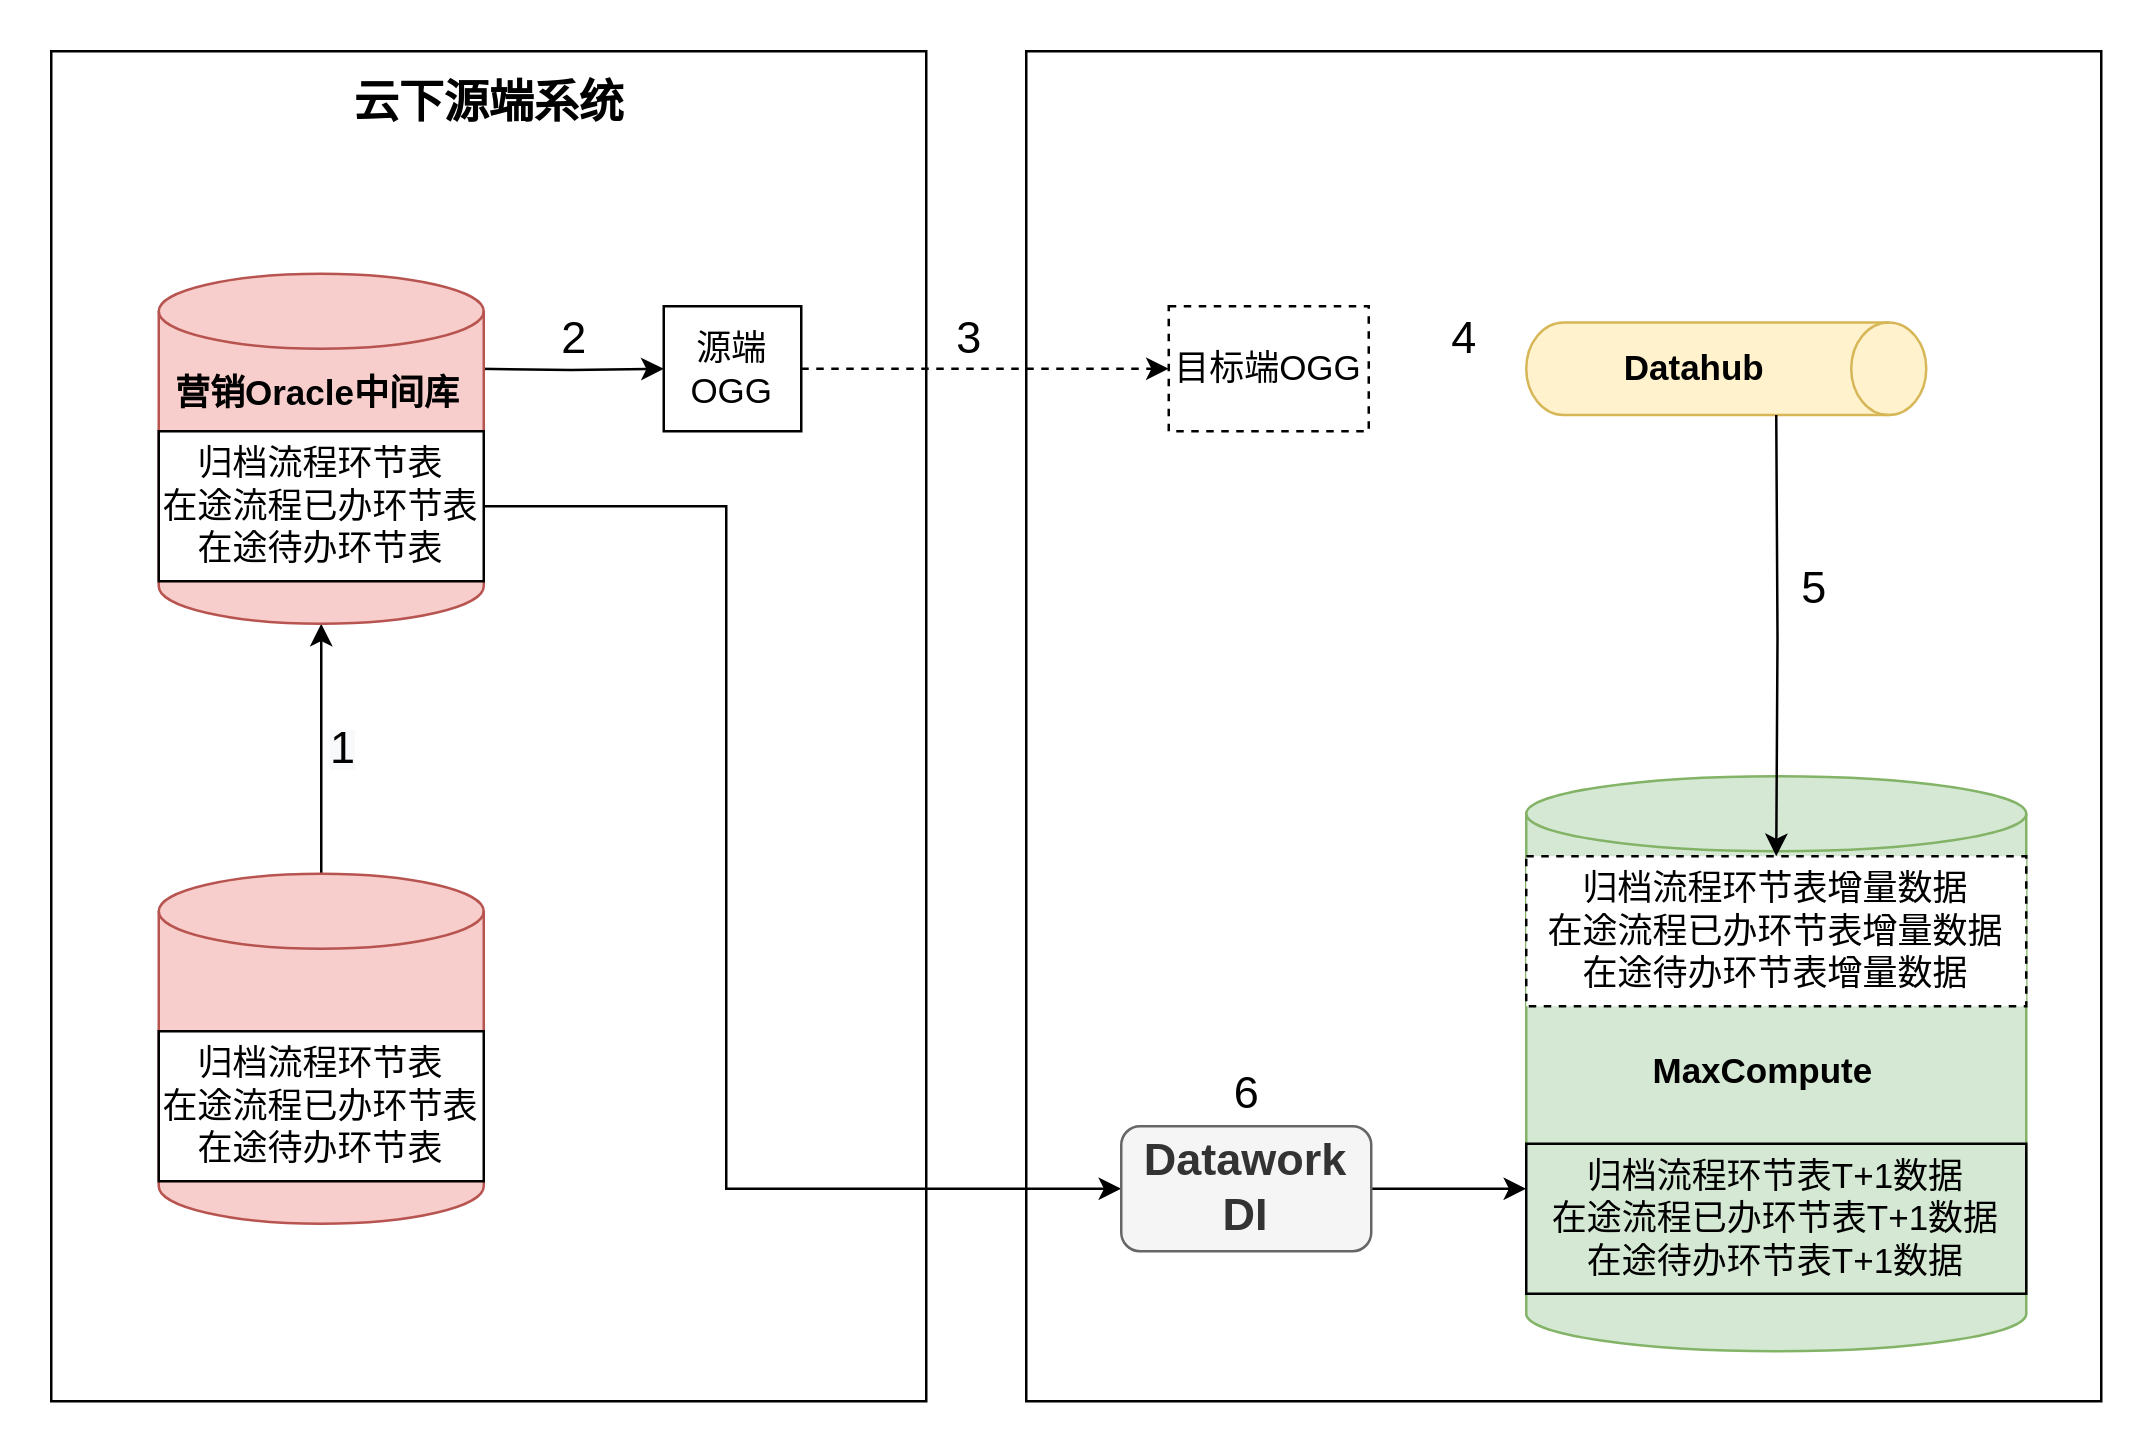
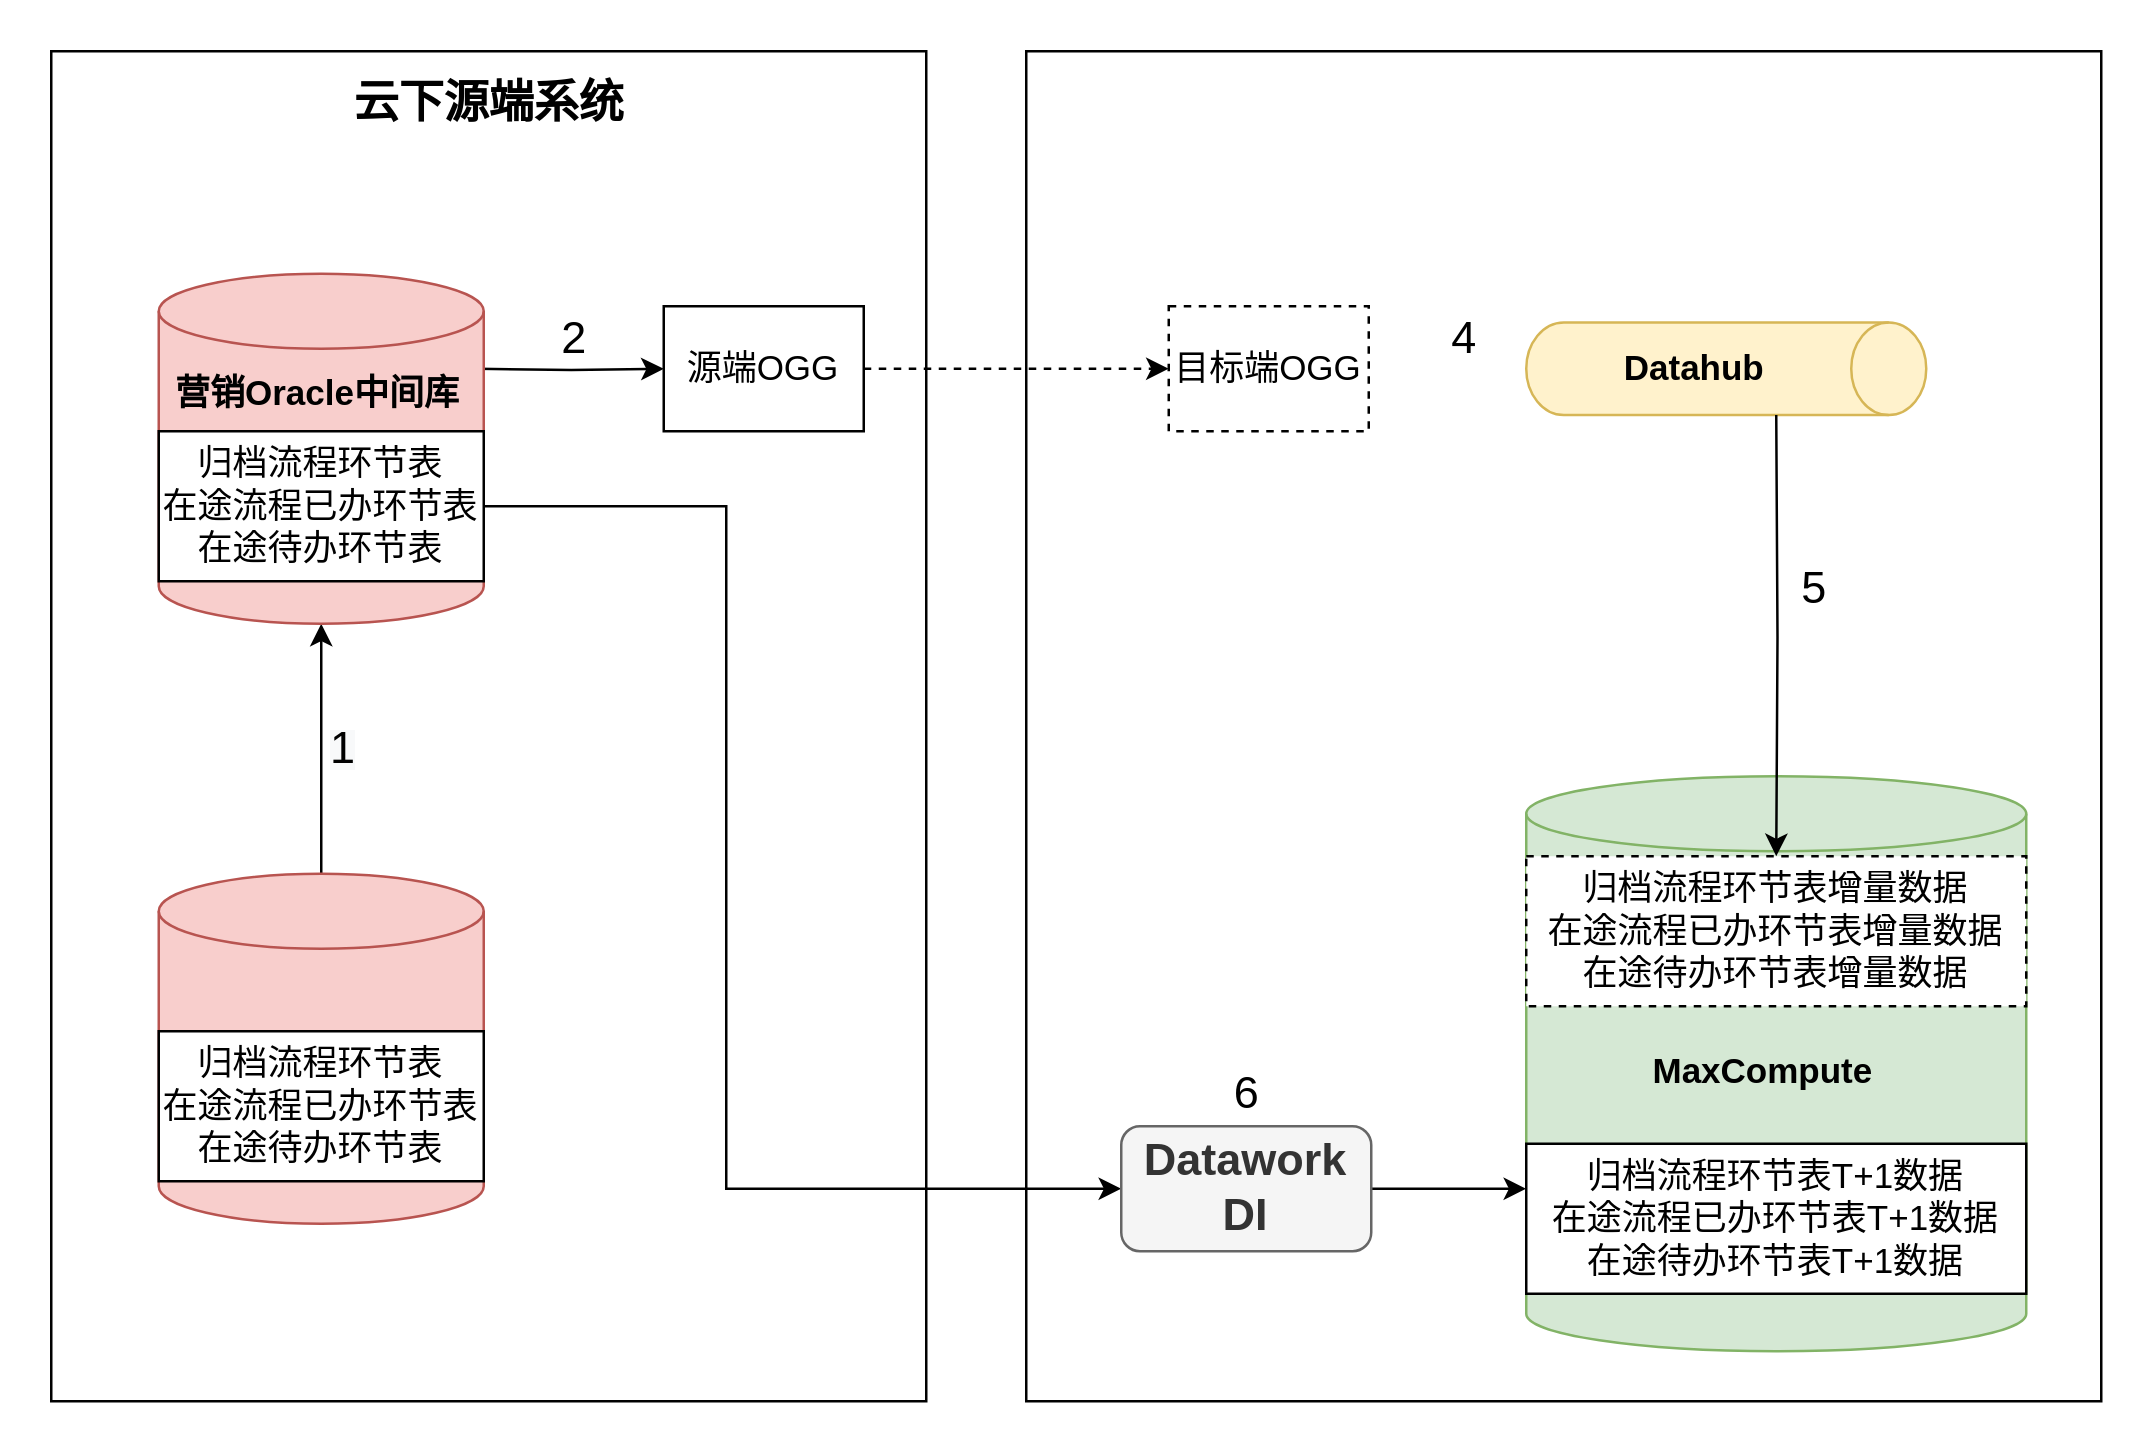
(969, 339) -> none
(733, 369) -> (764, 369)
(1776, 1219) -> (1776, 1219)
